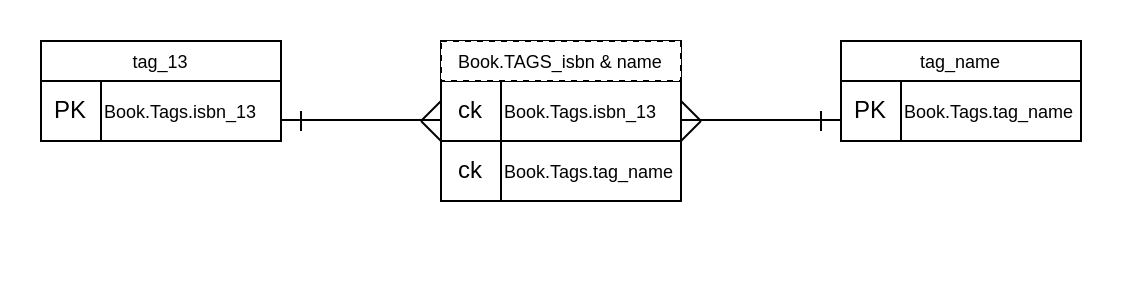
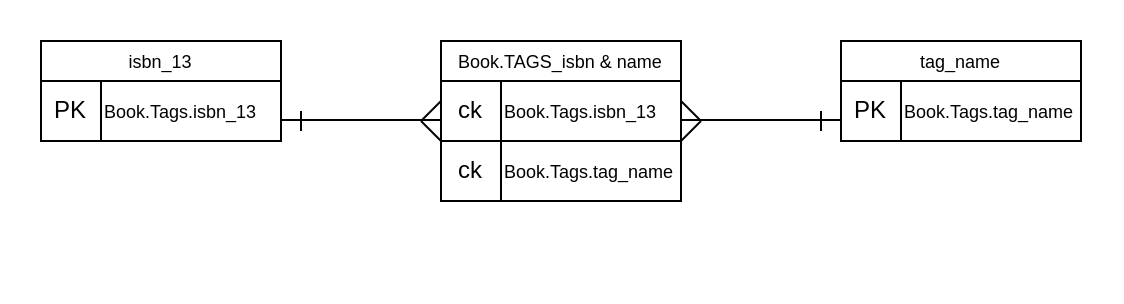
(161, 61) -> (161, 61)
(561, 61) -> (561, 61)
